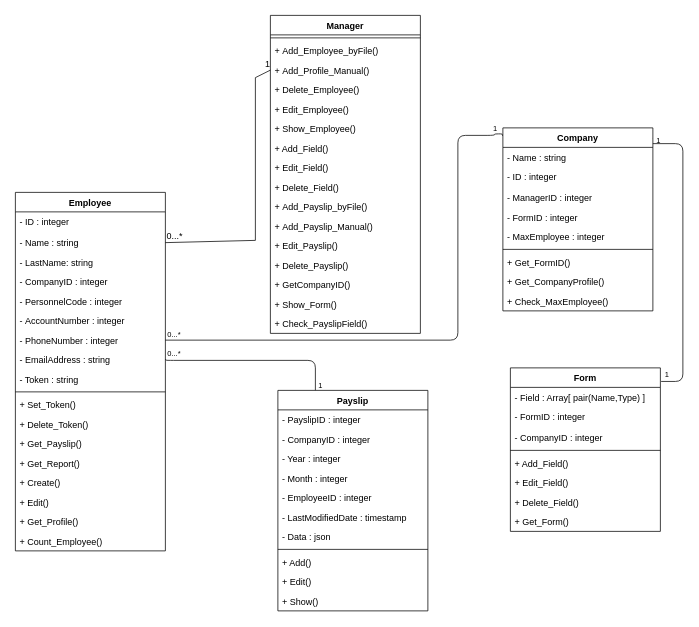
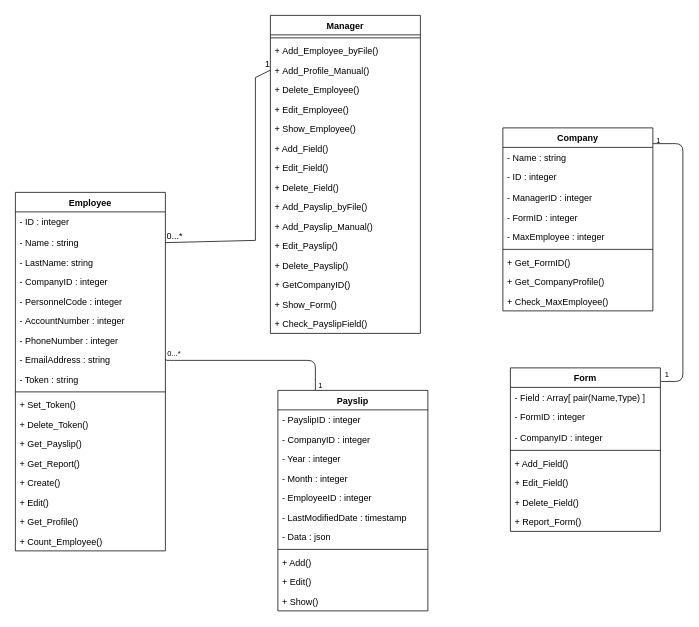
(440, 340) -> none
(544, 522) -> (551, 522)
